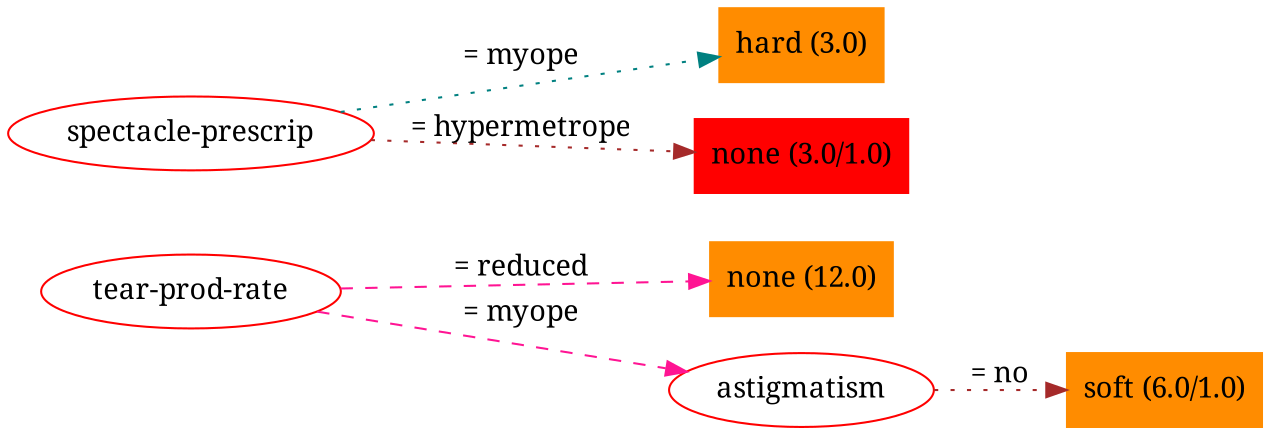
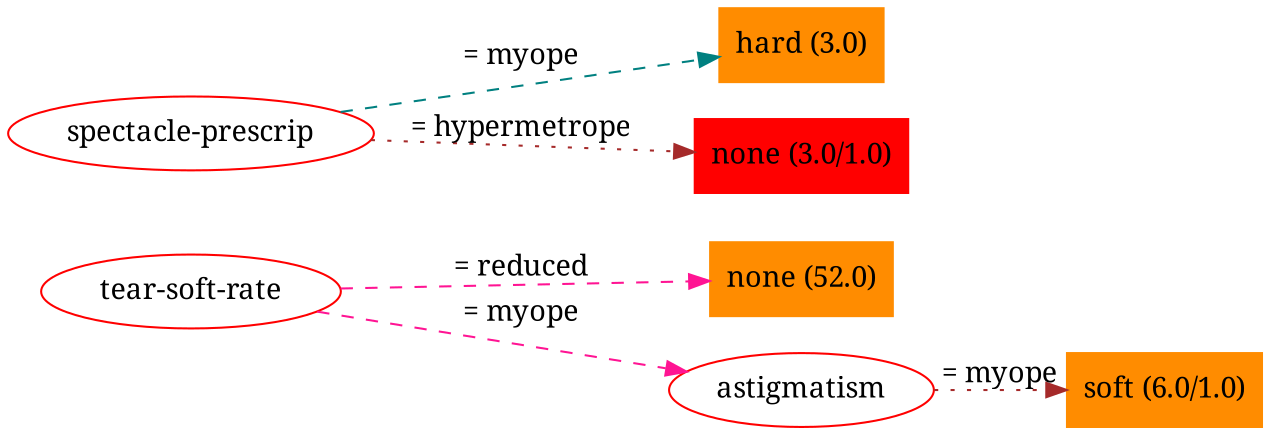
(520, 86) -> (520, 86)
(801, 279) -> (801, 279)
(191, 291) -> (191, 291)
(1000, 375) -> (1000, 375)
